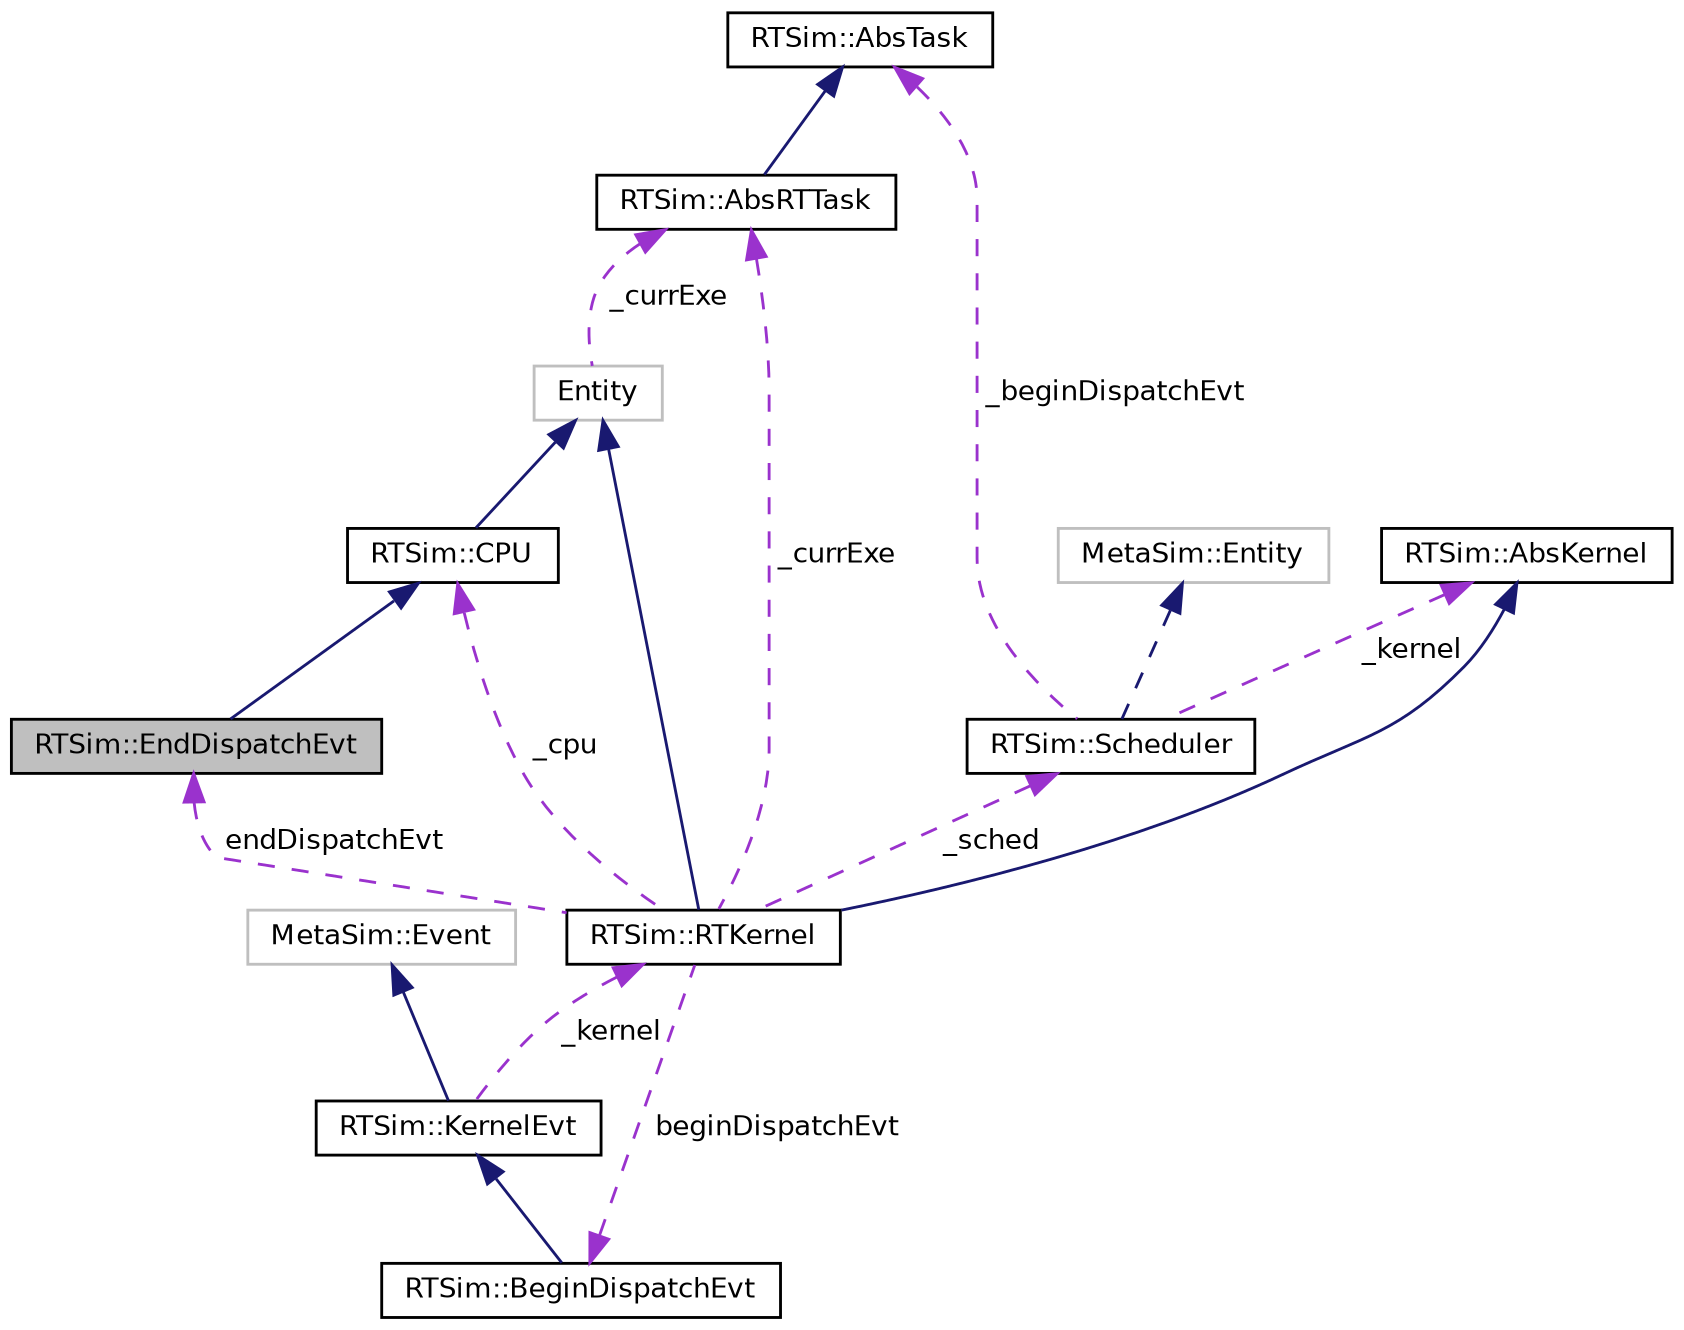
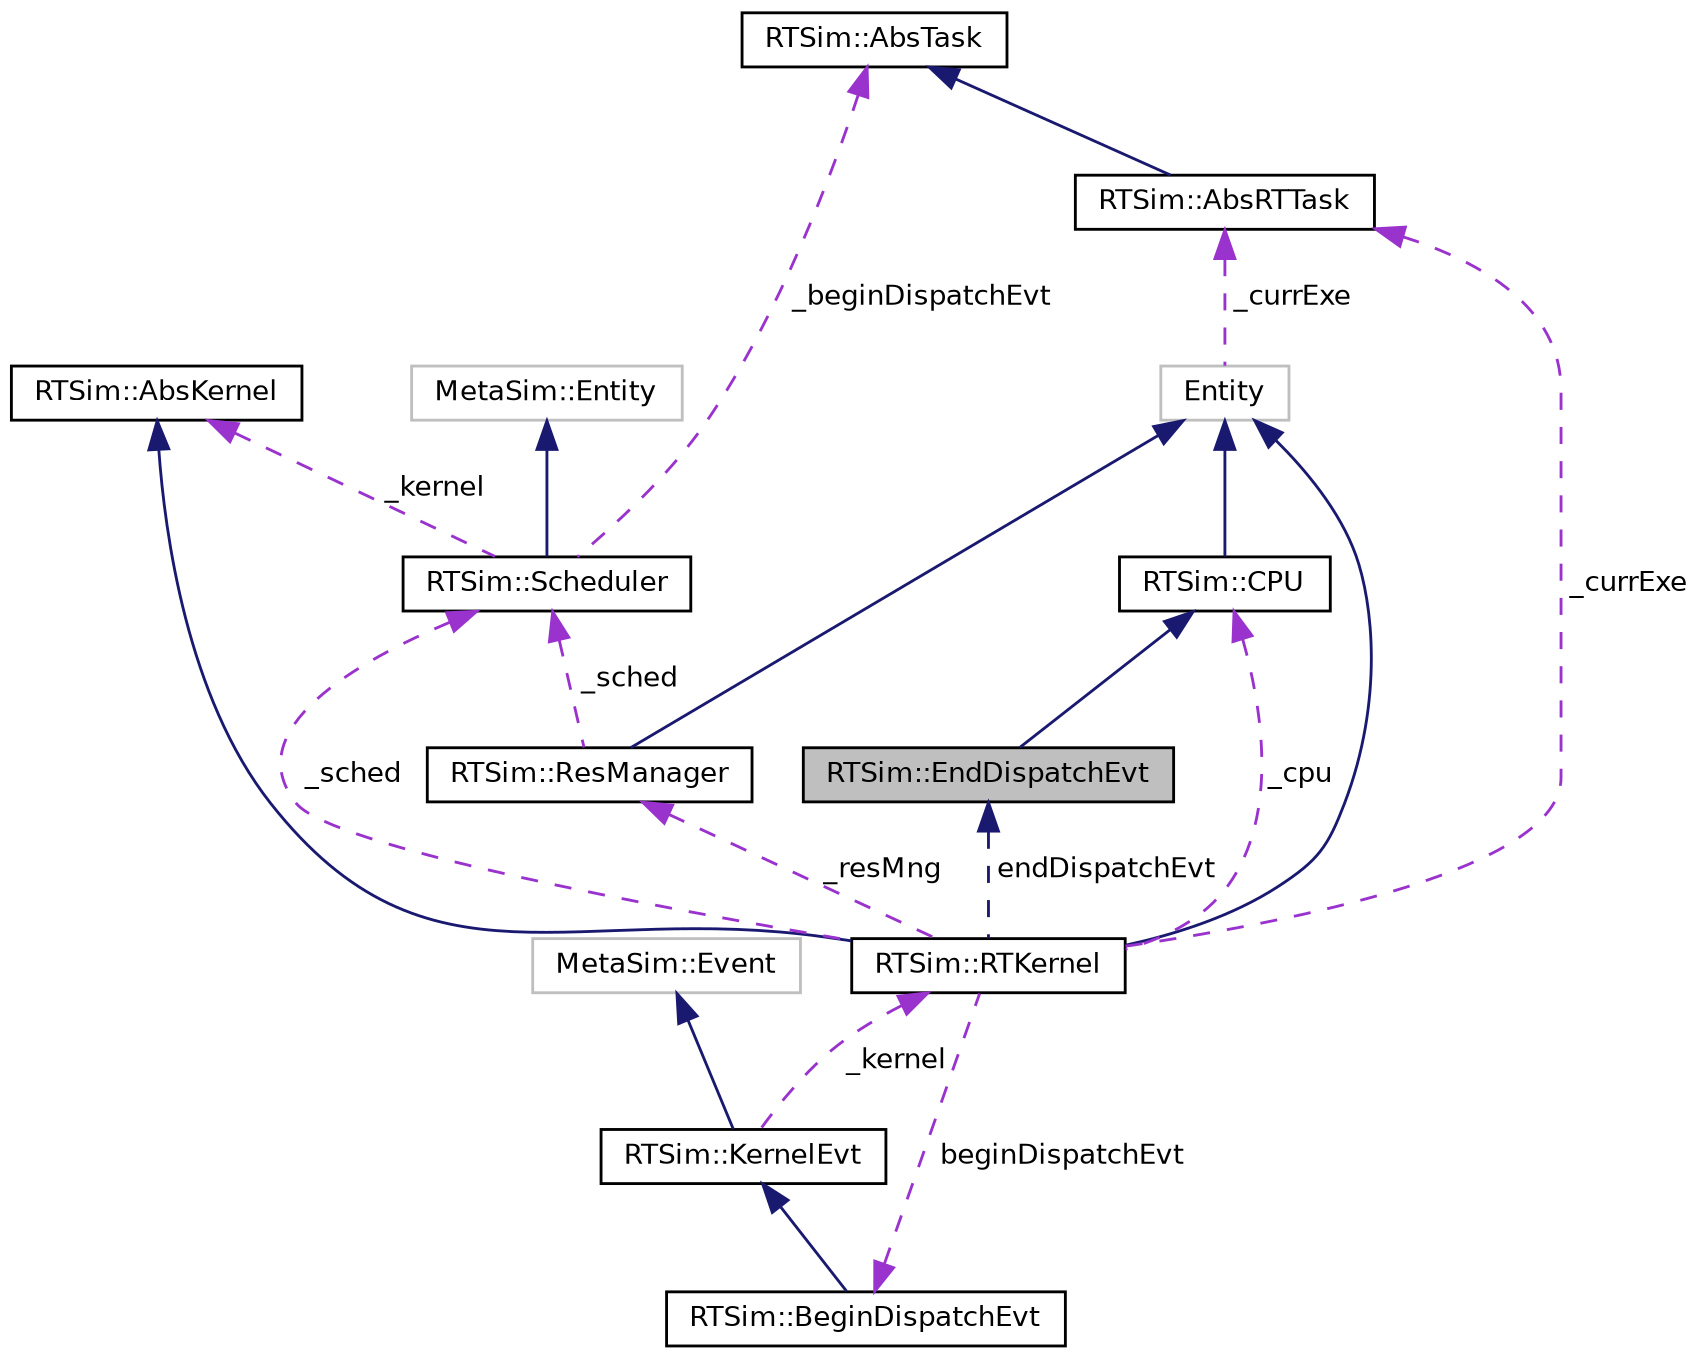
(1146, 665) -> (547, 503)
none -> (590, 775)
(362, 880) -> (988, 885)
